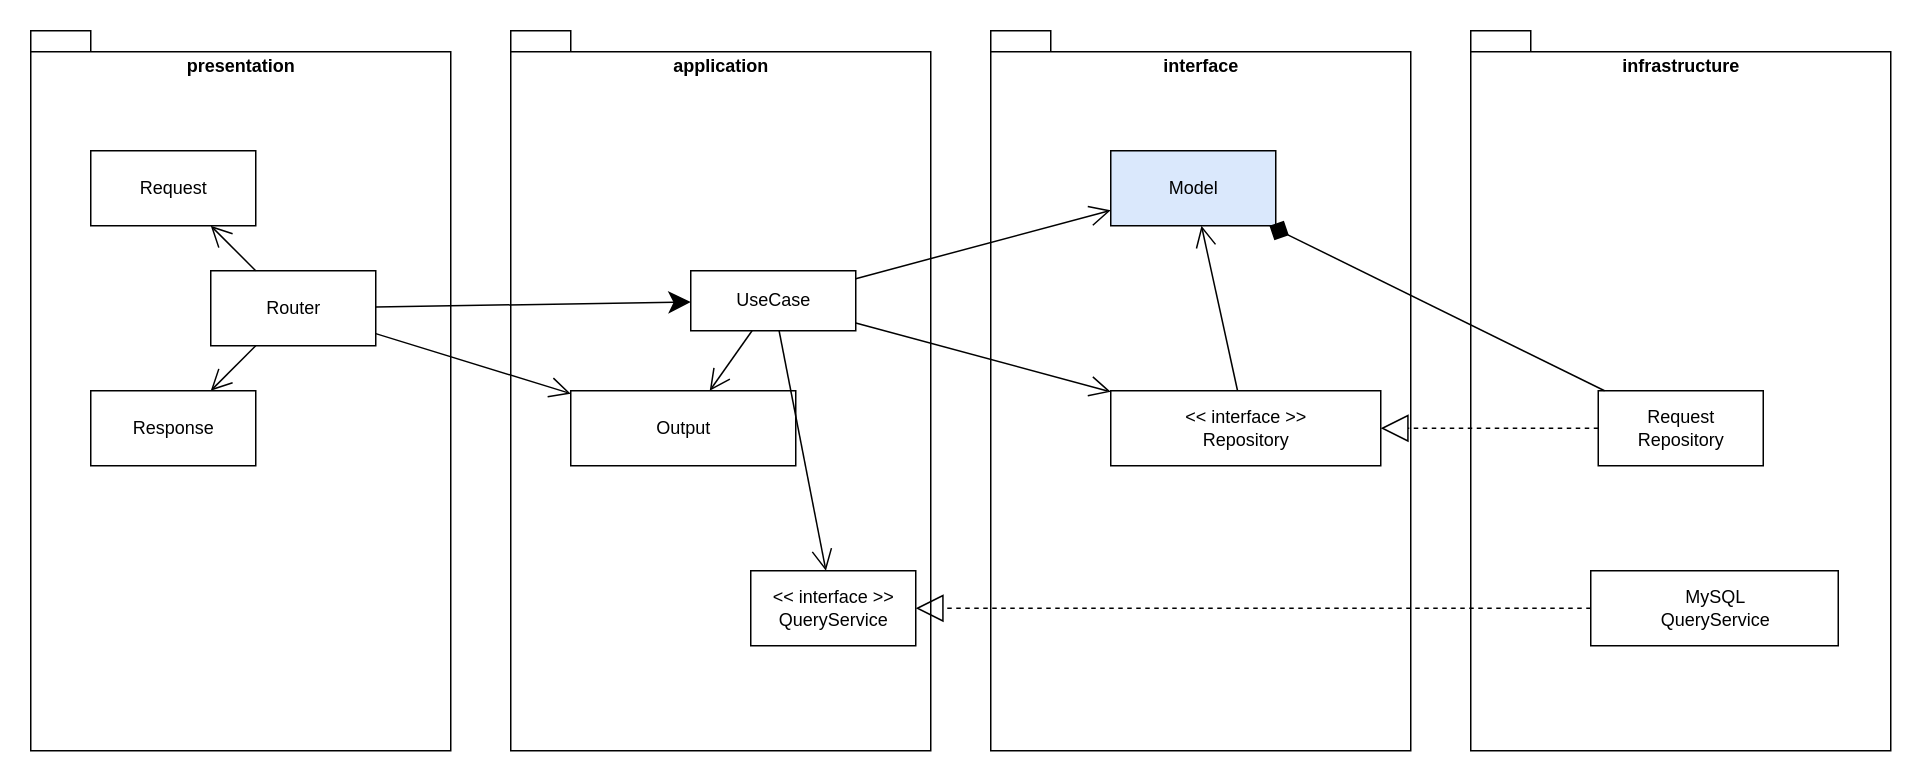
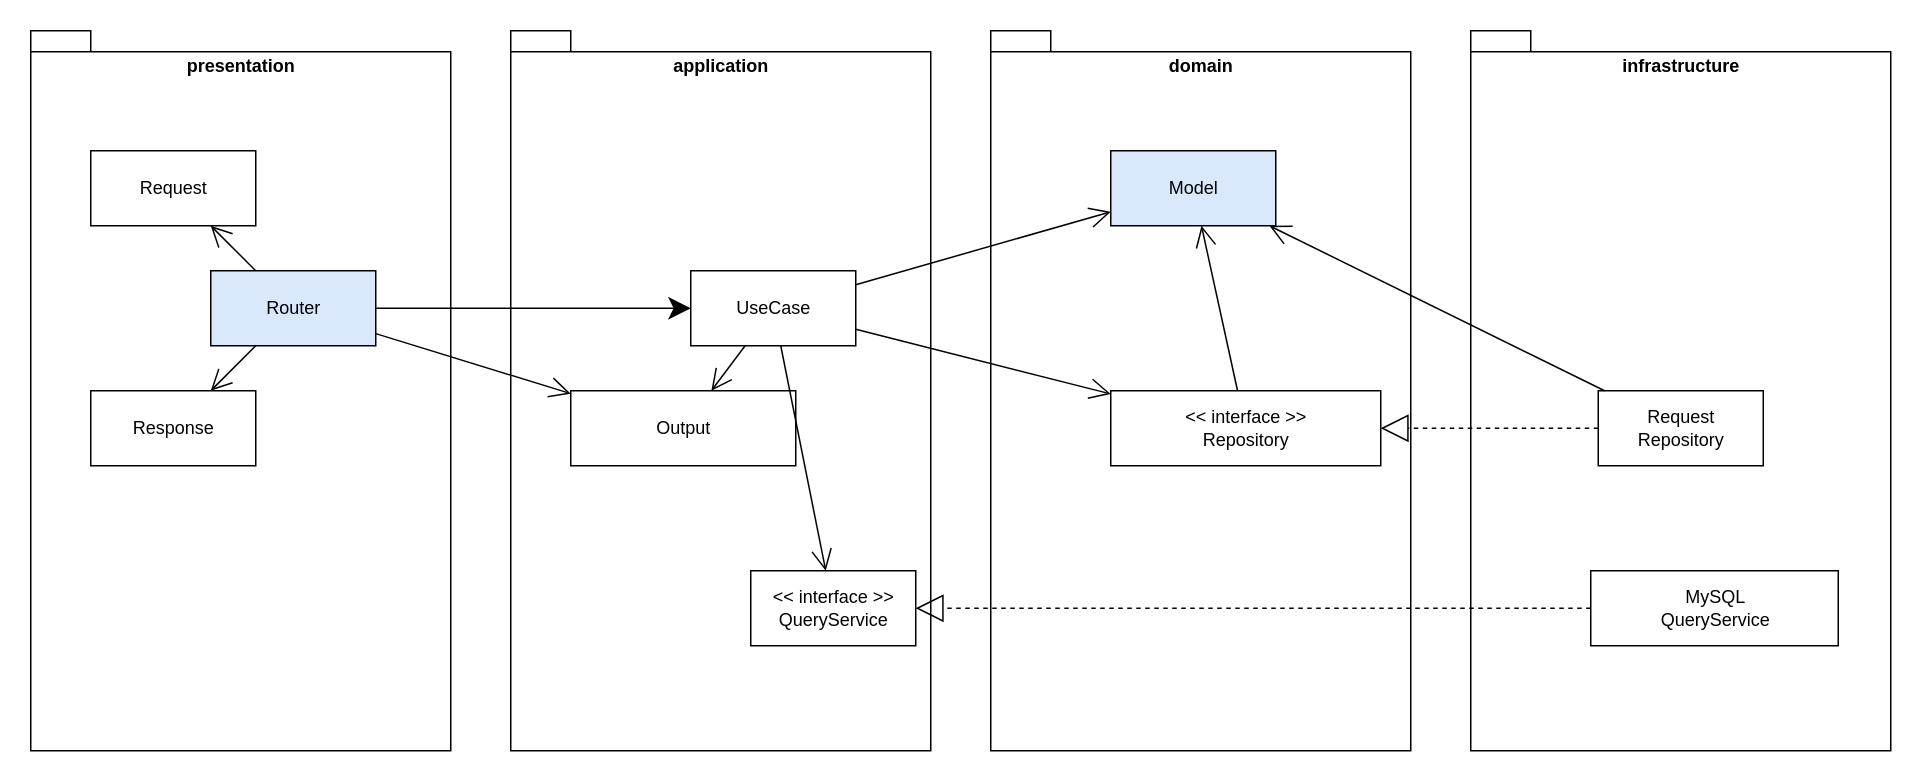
(1202, 67) -> (1202, 67)
(1289, 235) -> (1281, 231)
(773, 301) -> (773, 308)
(293, 308) -> (293, 308)
